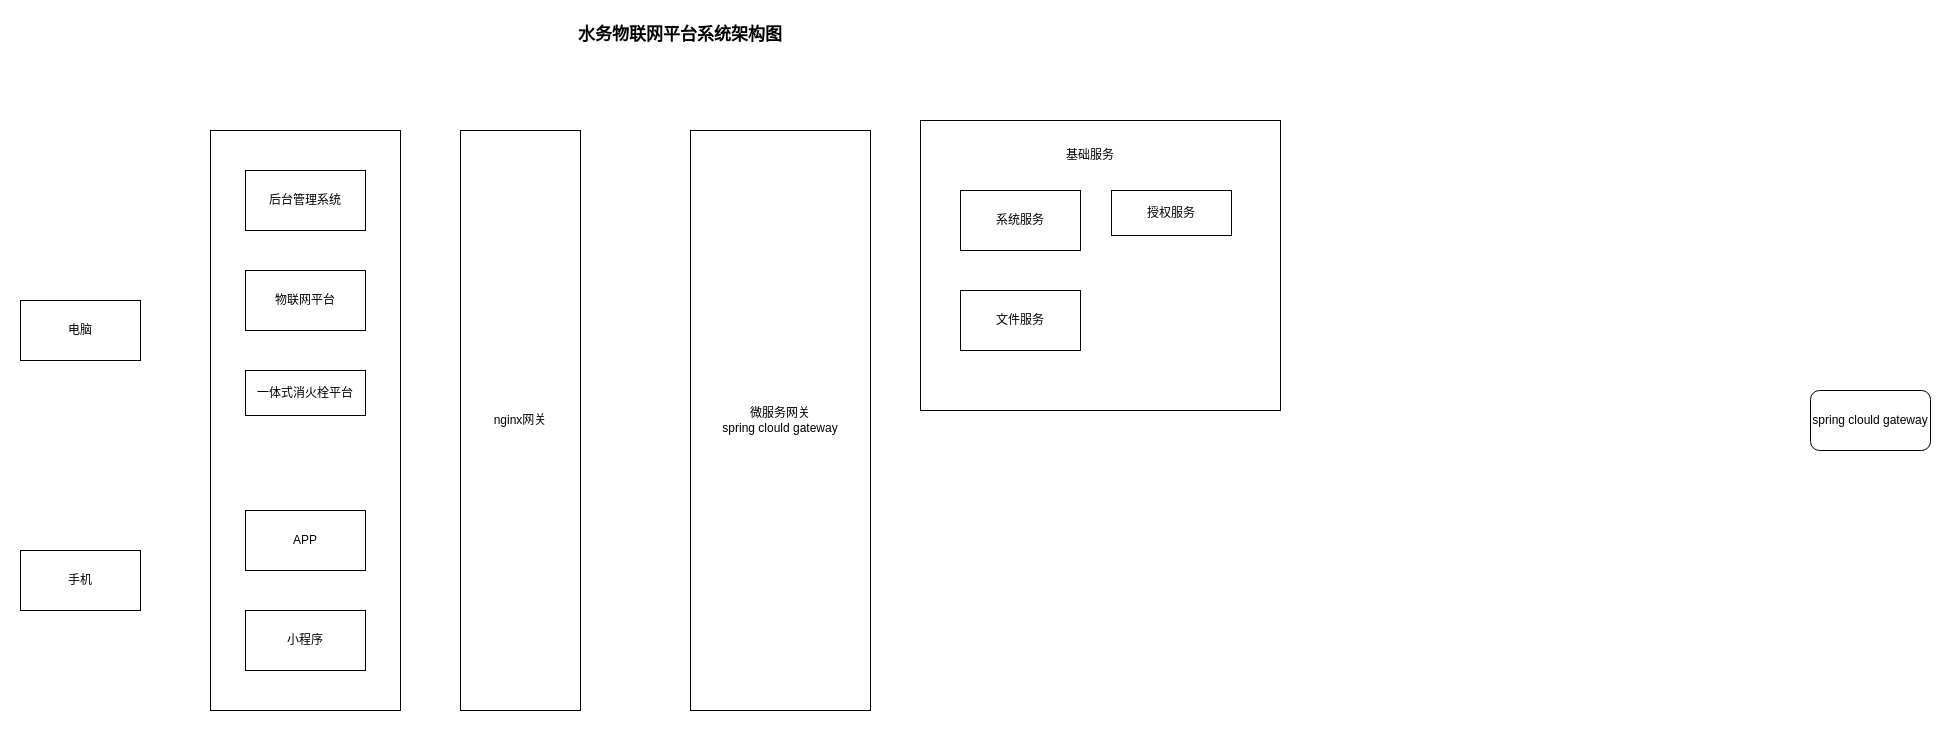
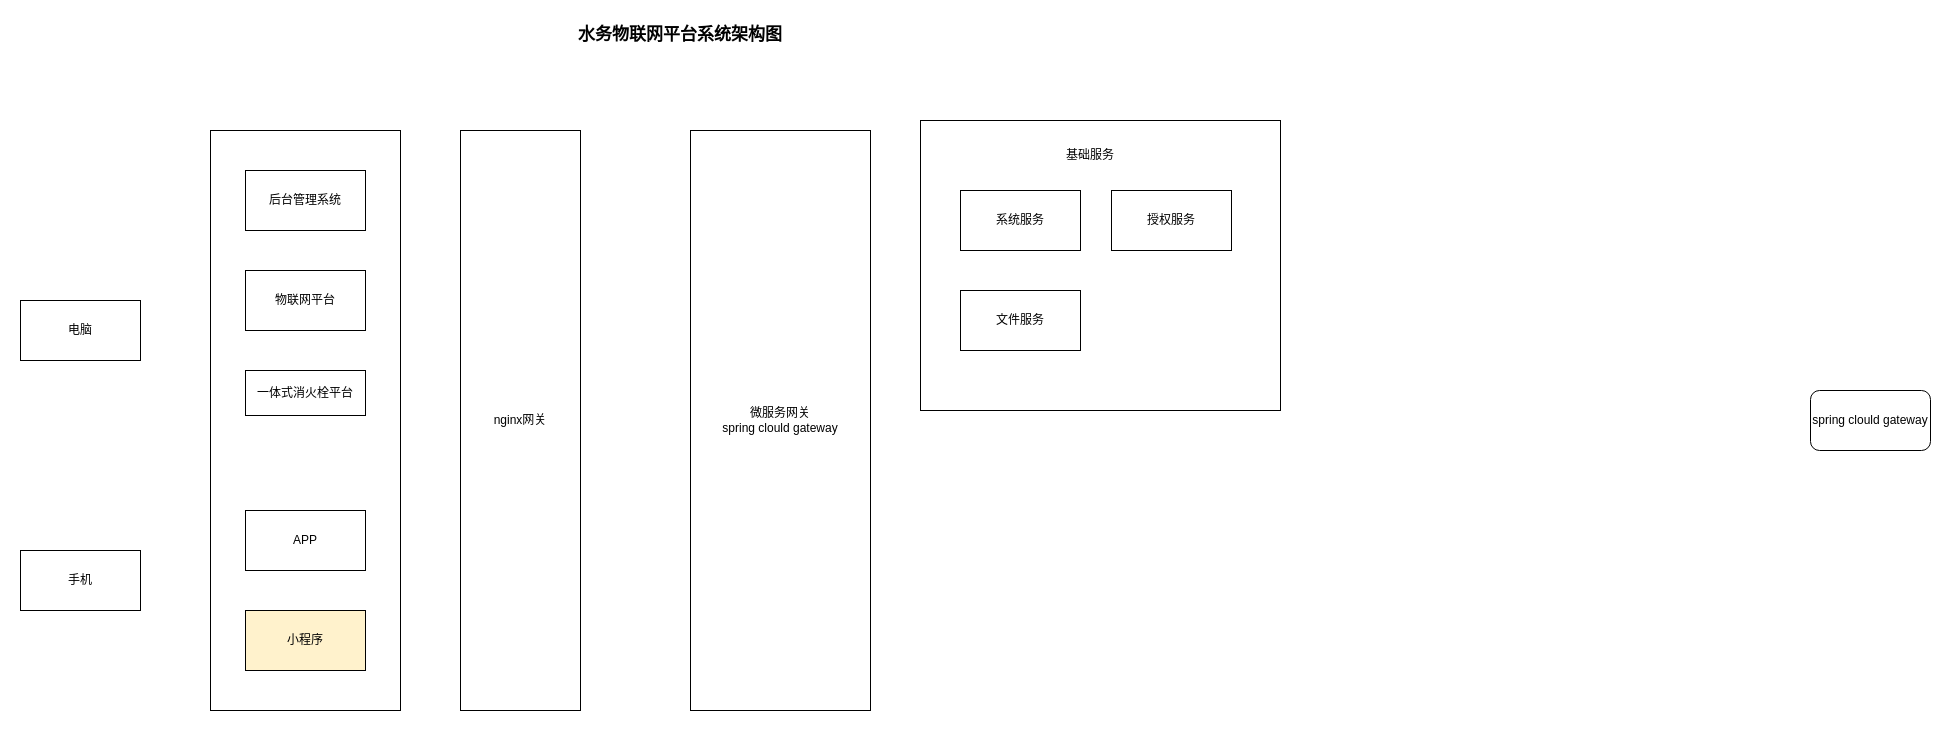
(1172, 213) -> (1172, 221)
(306, 641) -> (306, 641)
